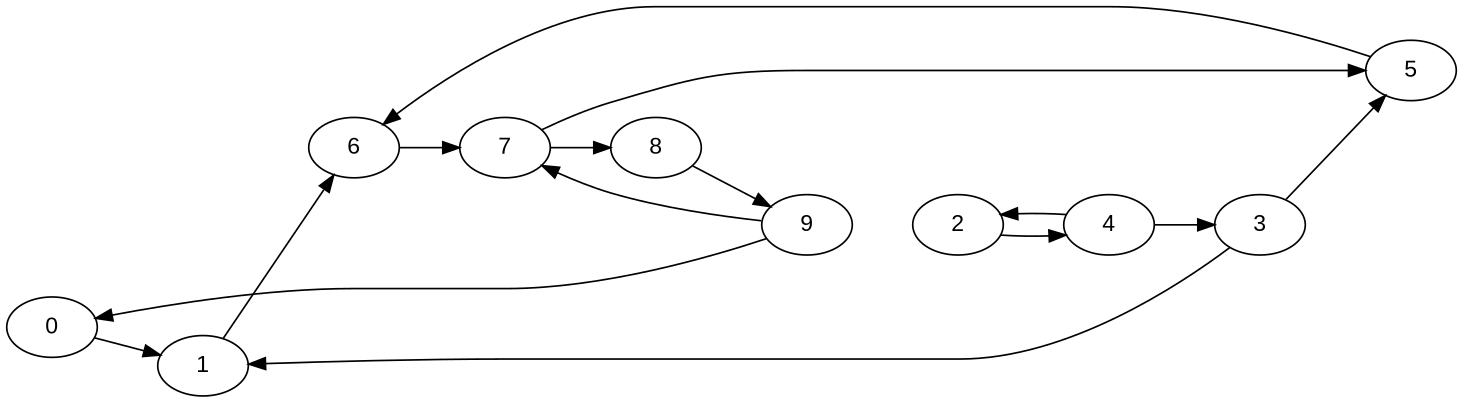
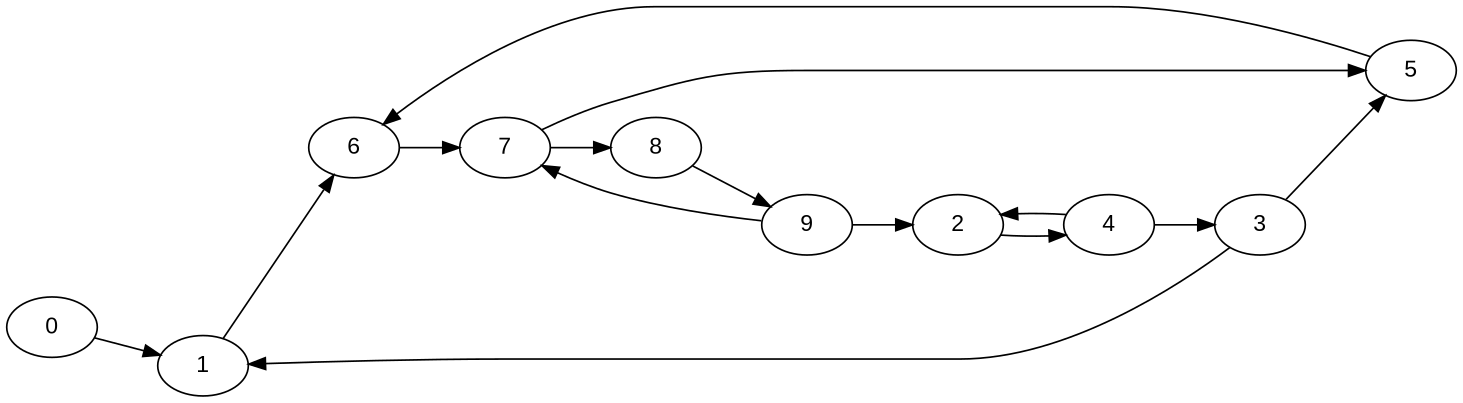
(441, 289) -> (874, 225)
